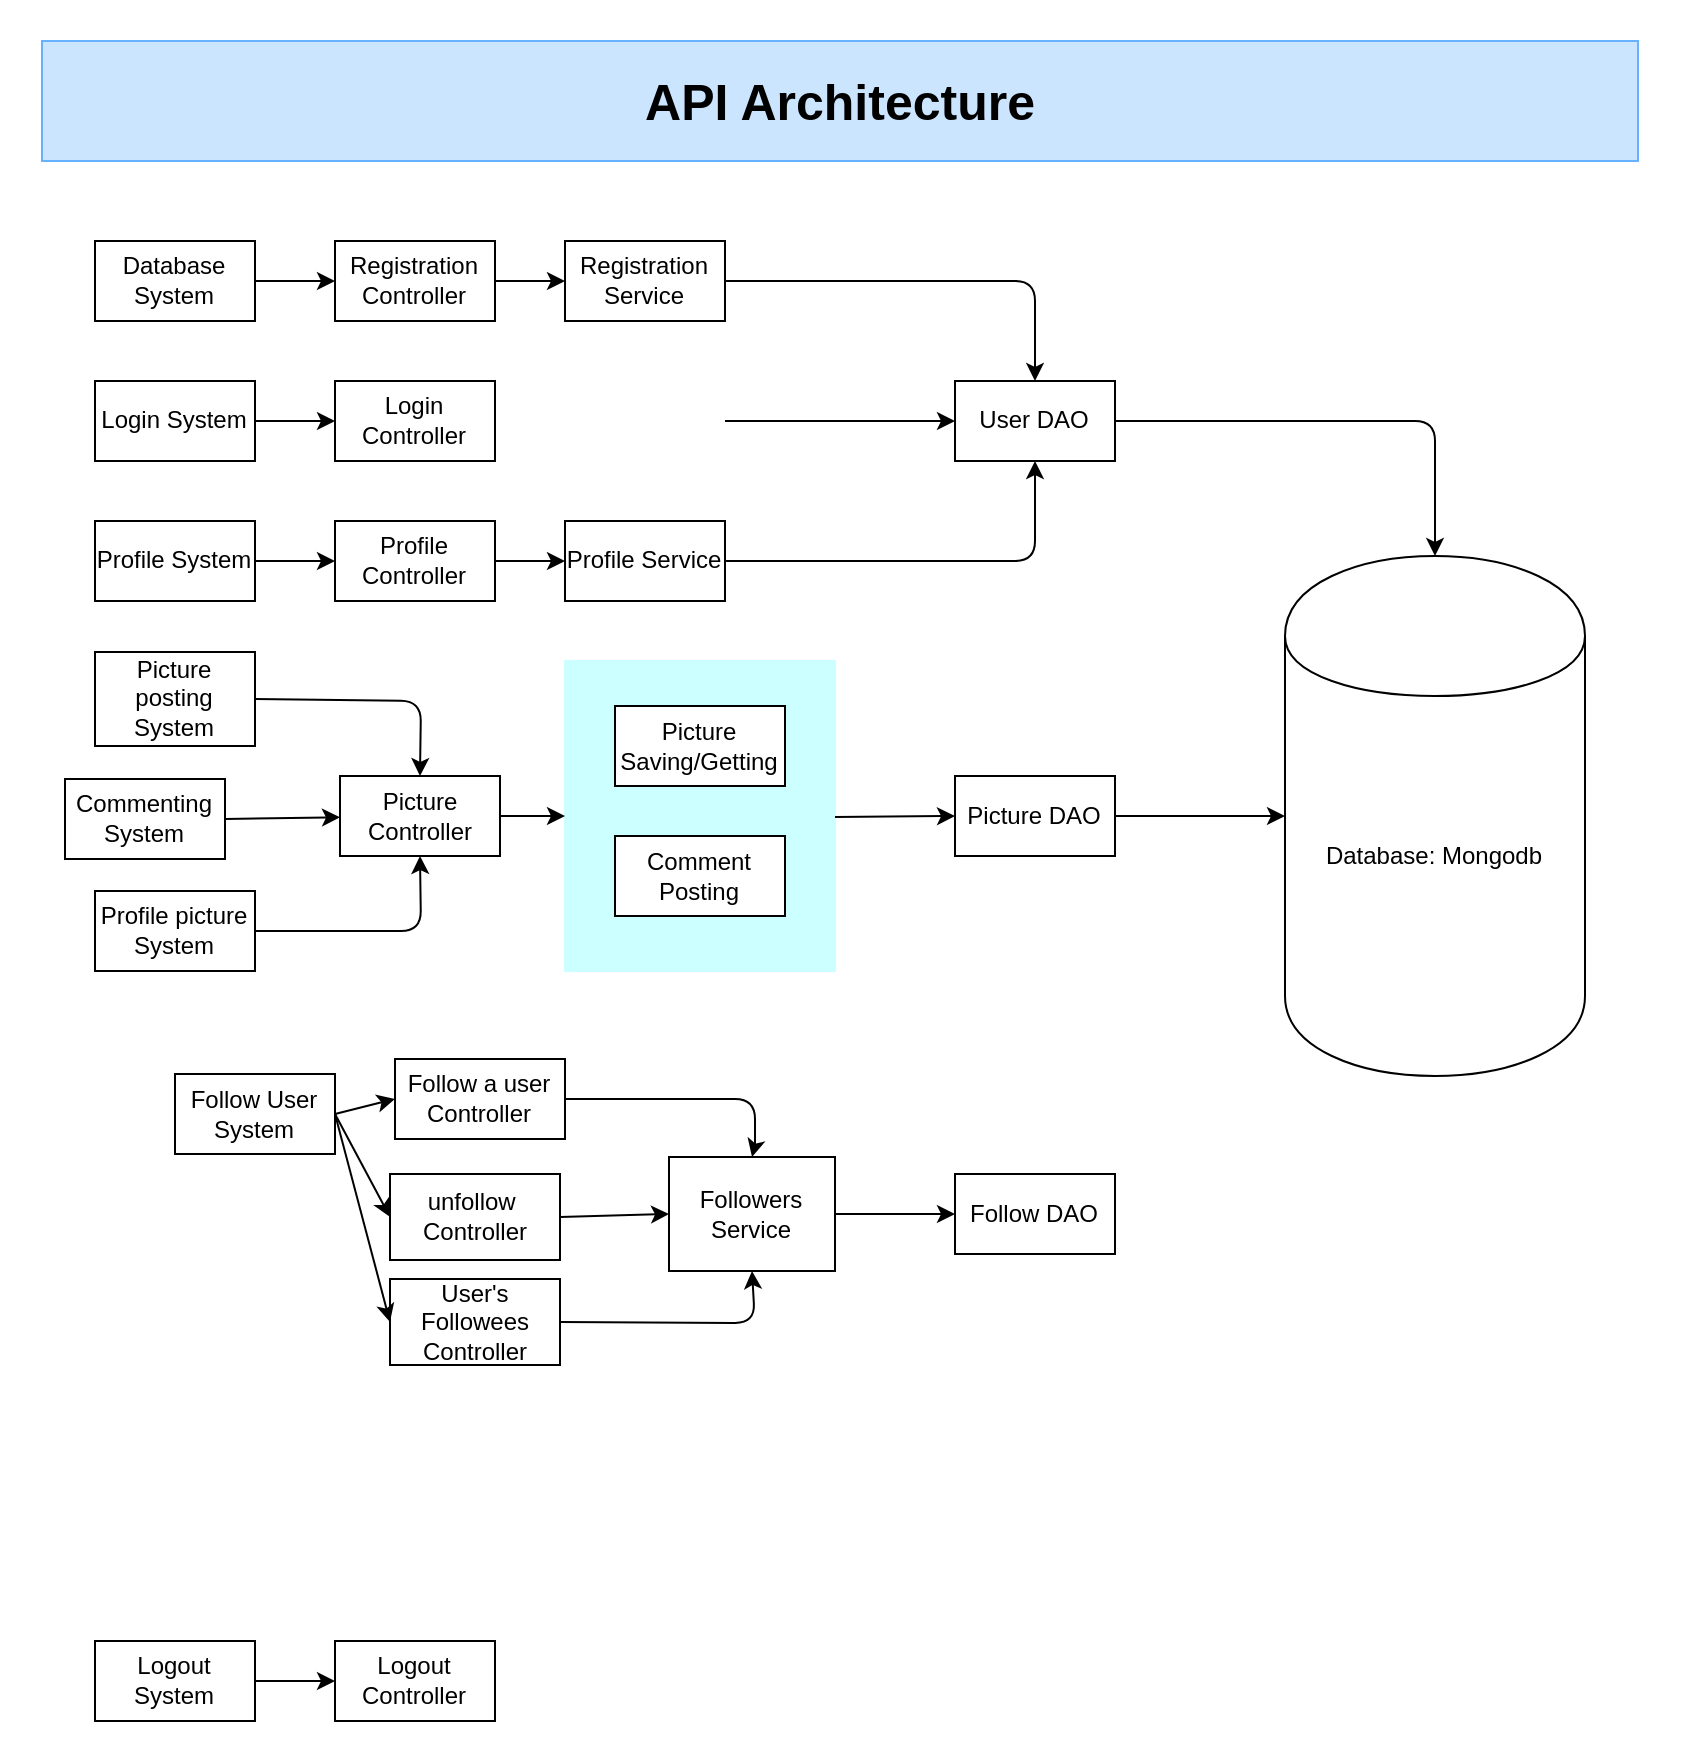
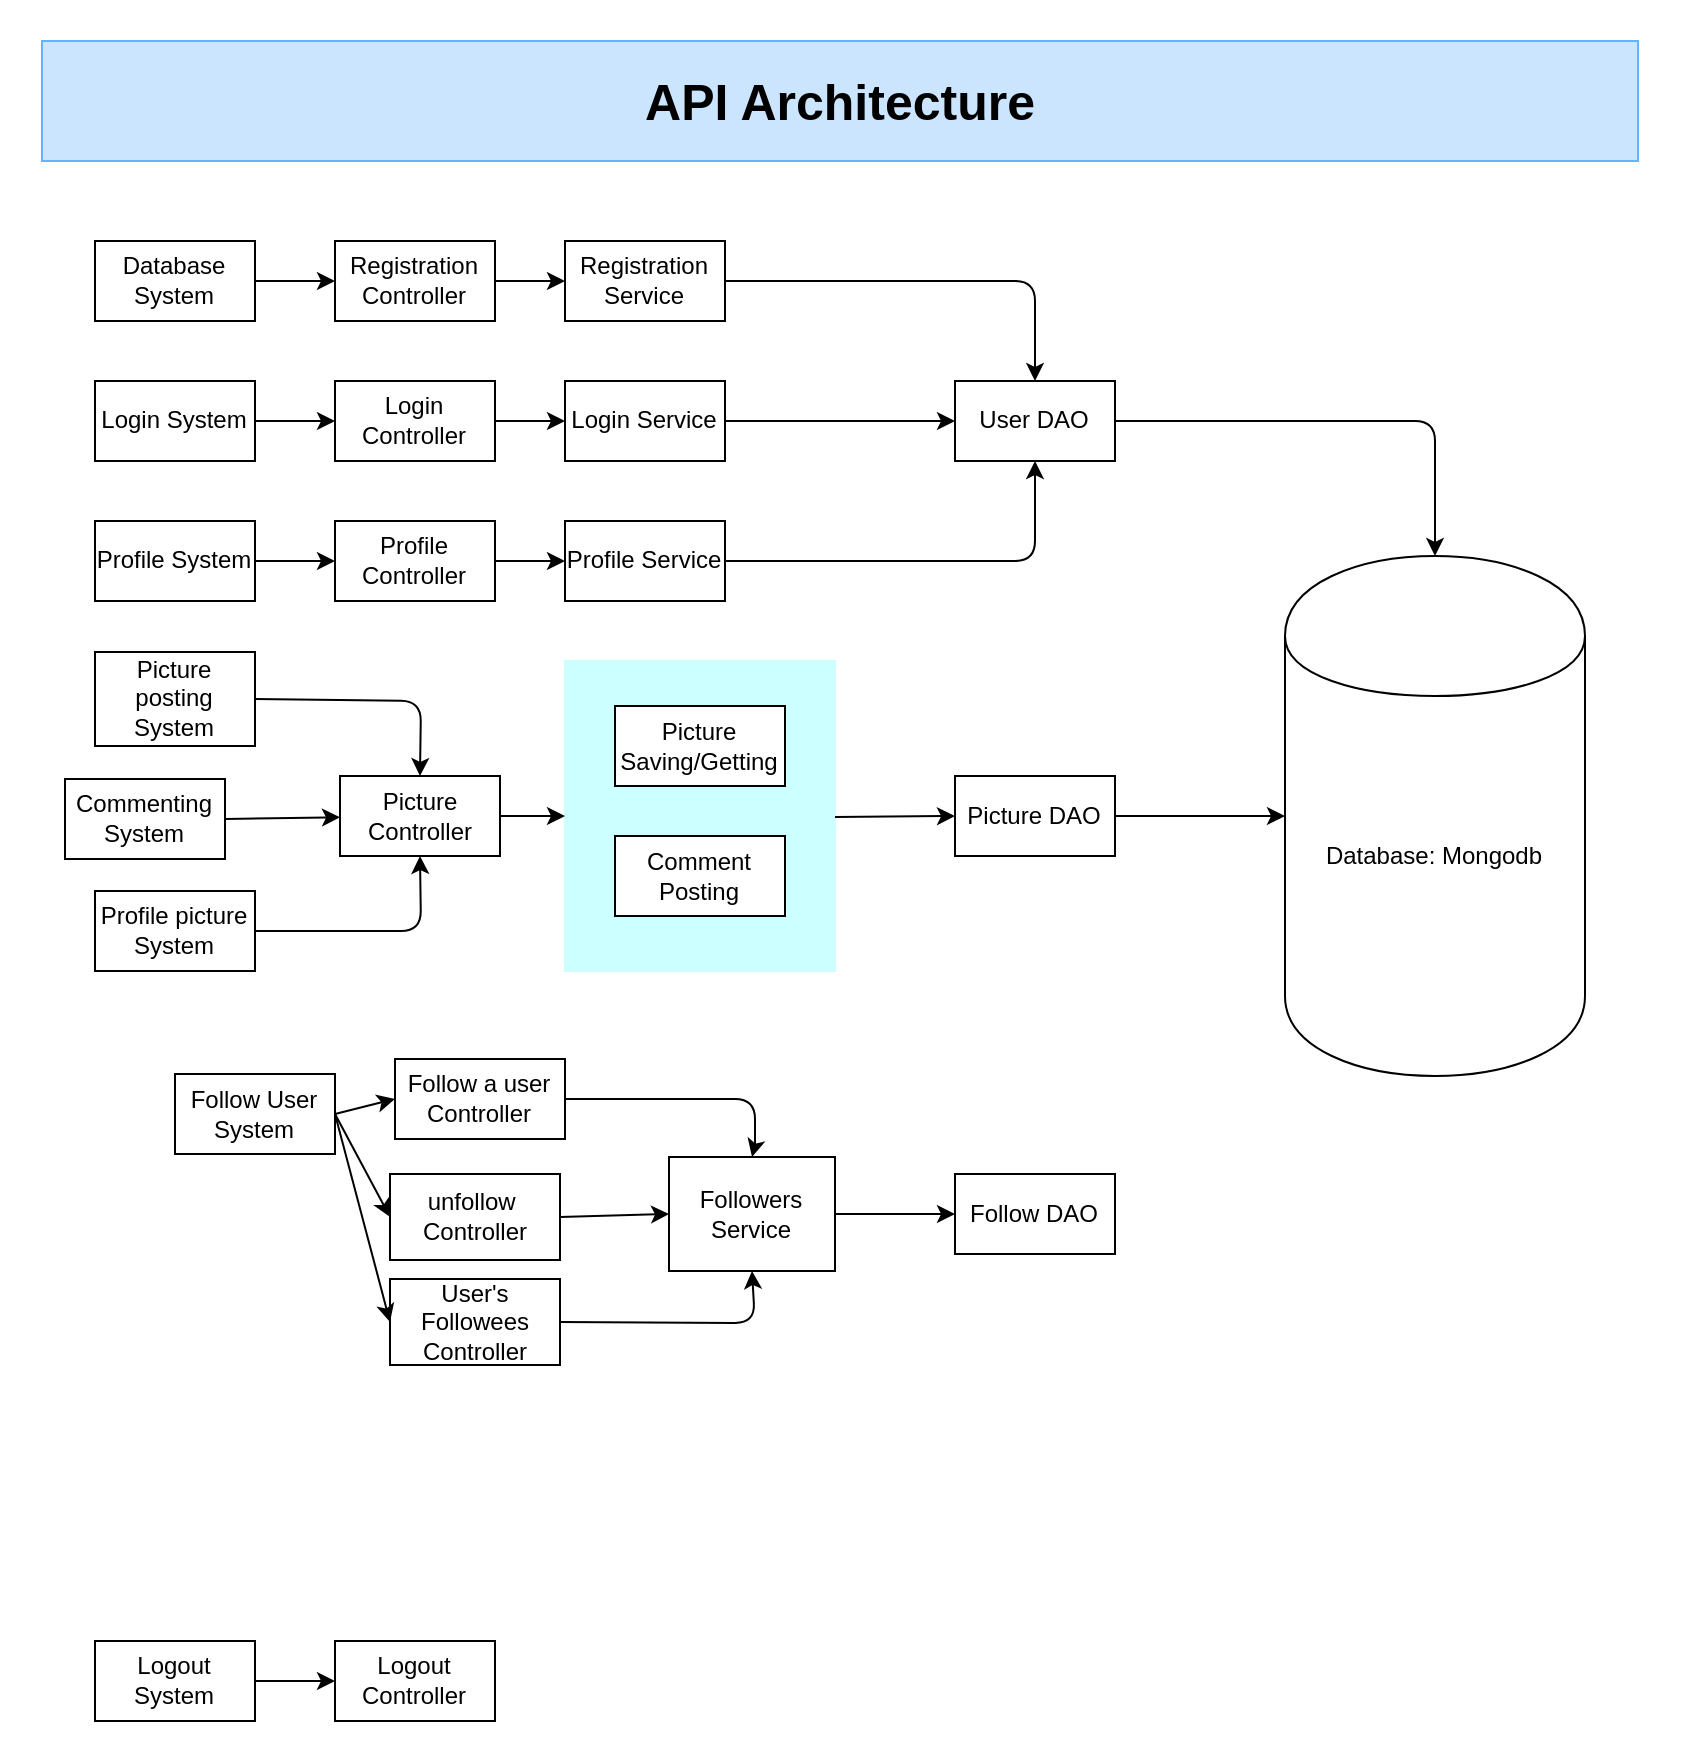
none -> (523, 421)
none -> (645, 421)
